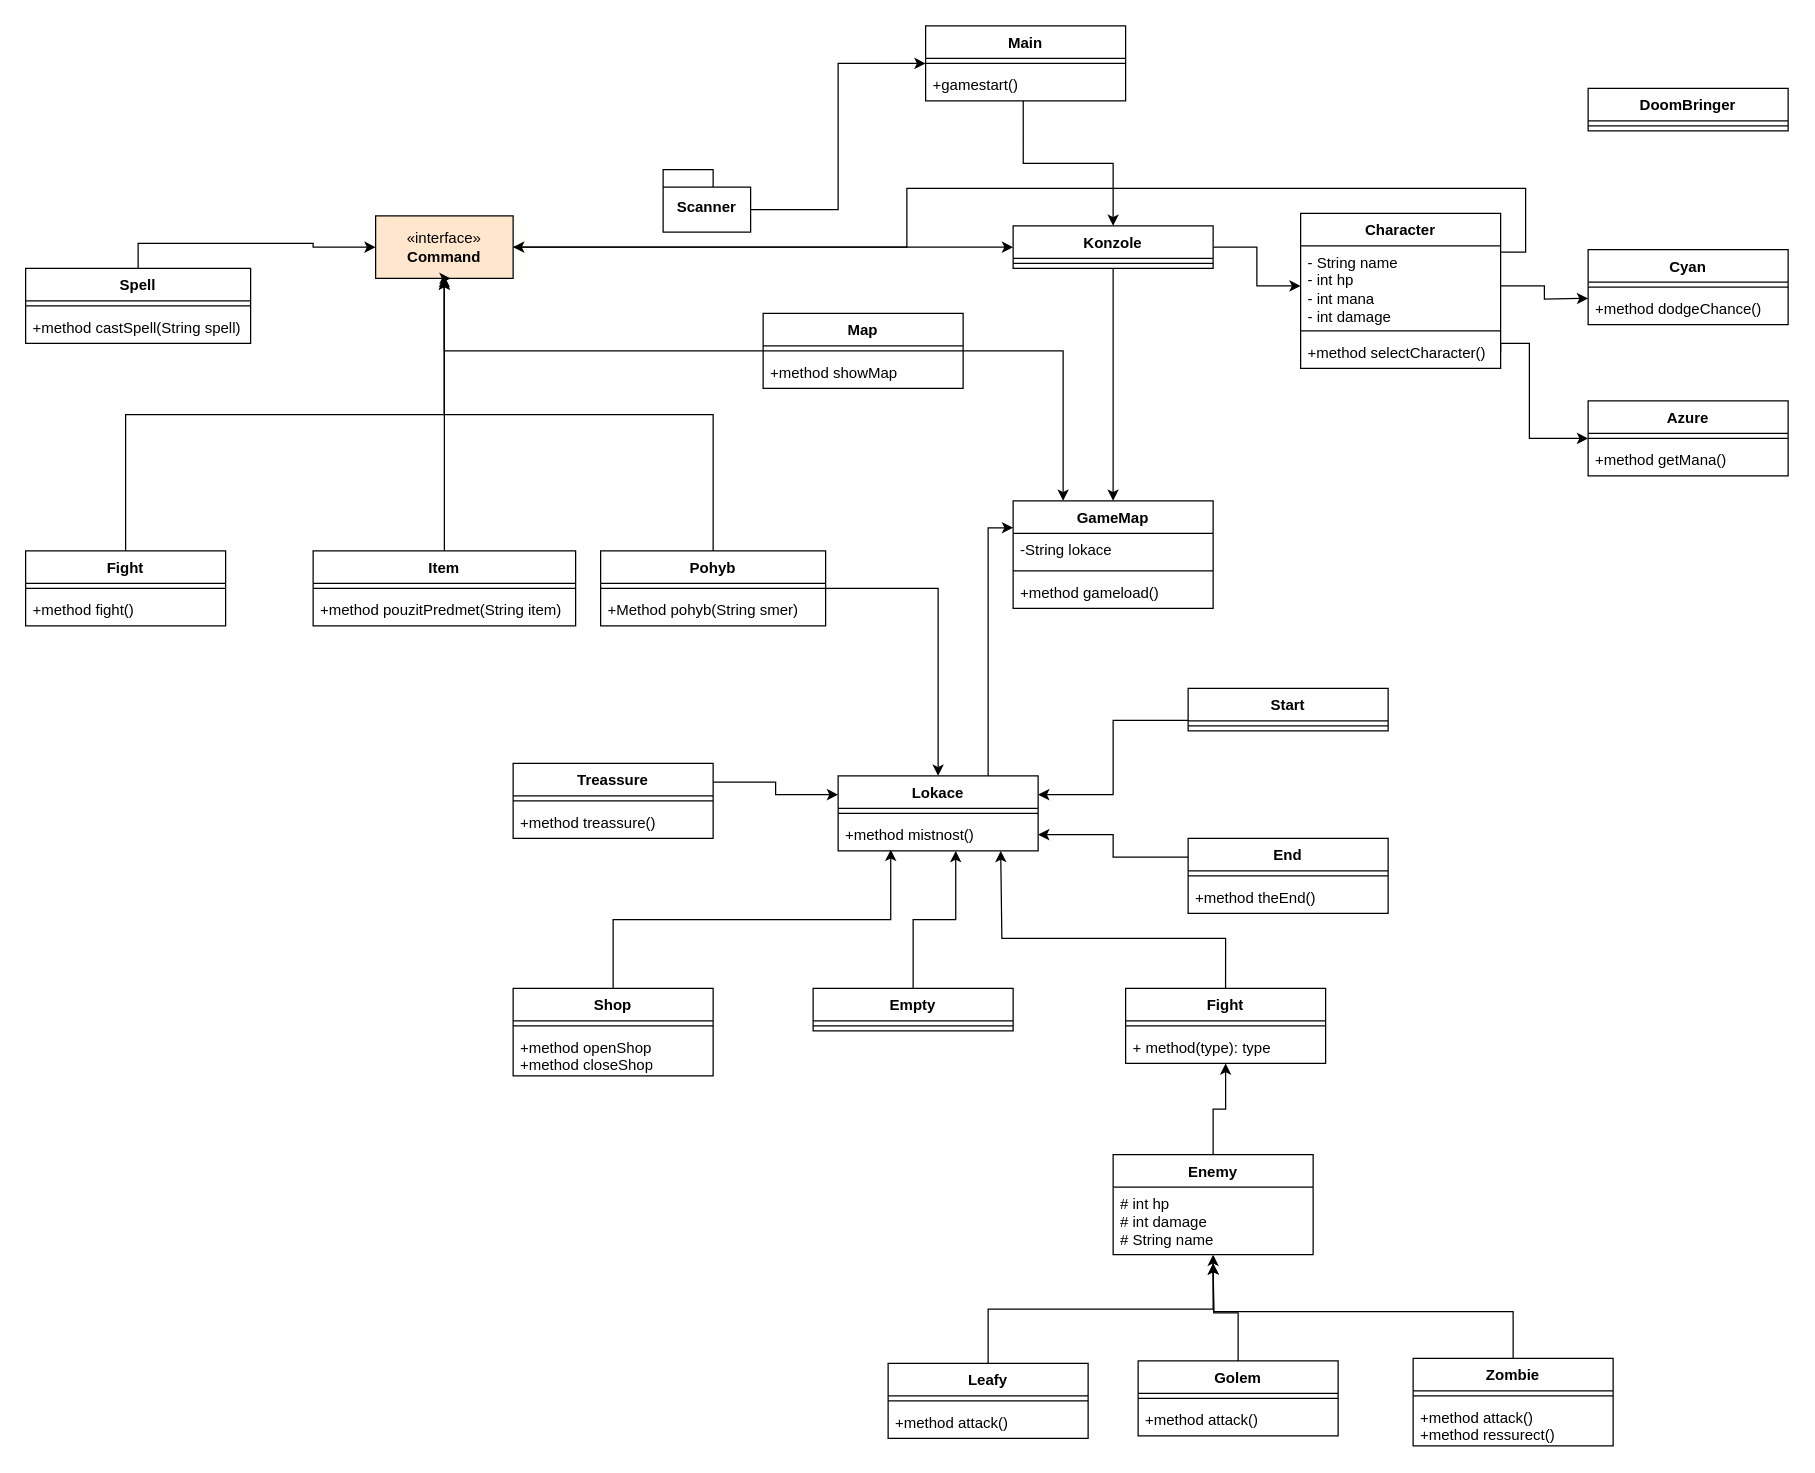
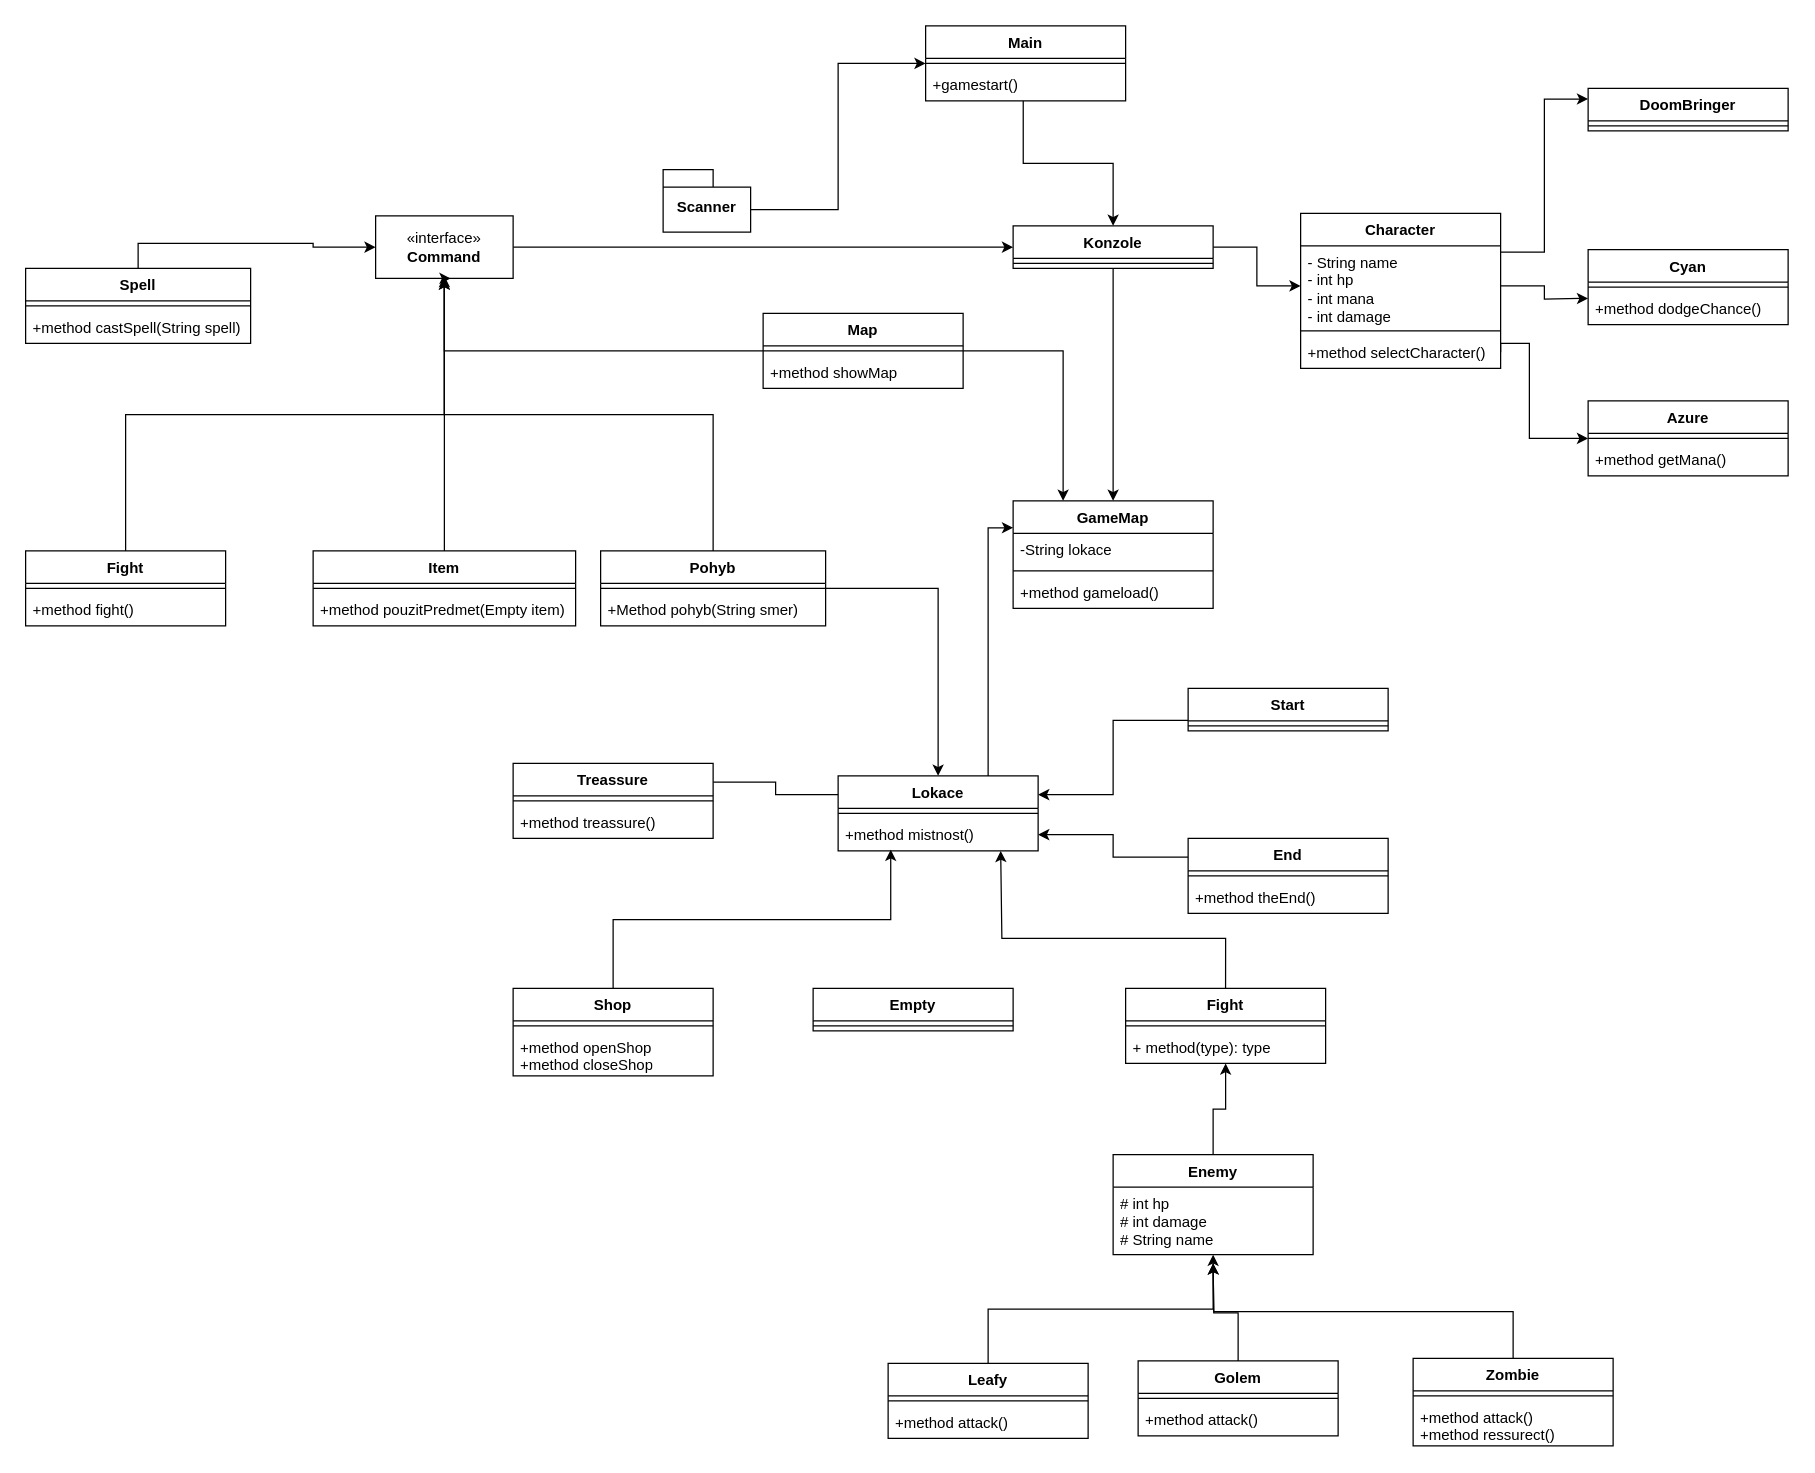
(1222, 188) -> (1544, 169)
(444, 247) -> (444, 247)
(446, 620) -> (446, 620)
(828, 794) -> (831, 794)
(930, 919) -> none
